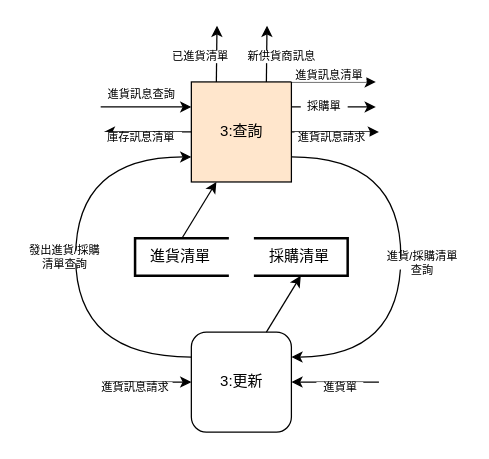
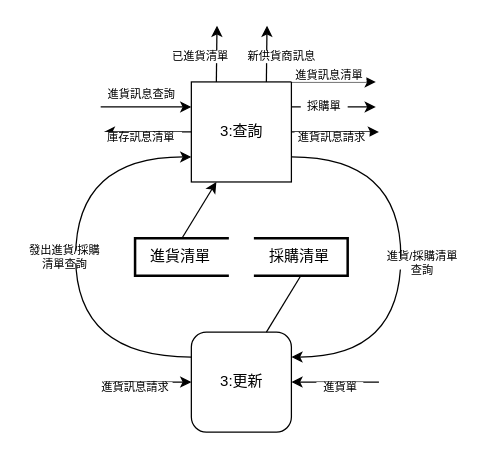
(241, 132) -> (241, 132)
(295, 284) -> (297, 282)
